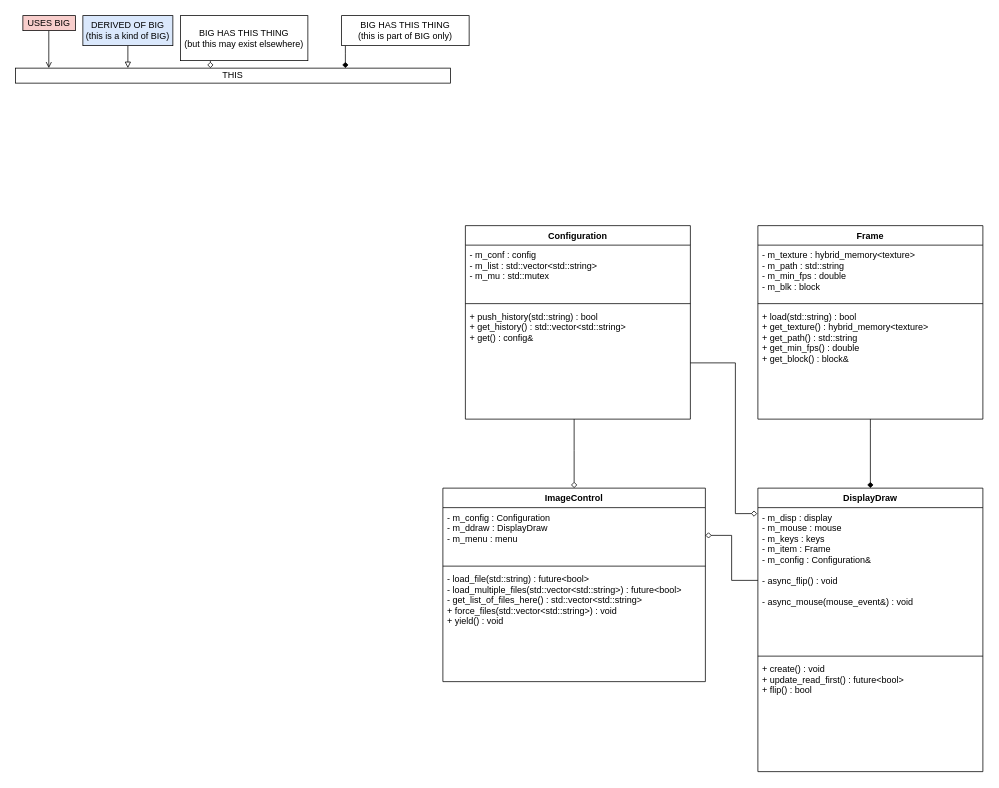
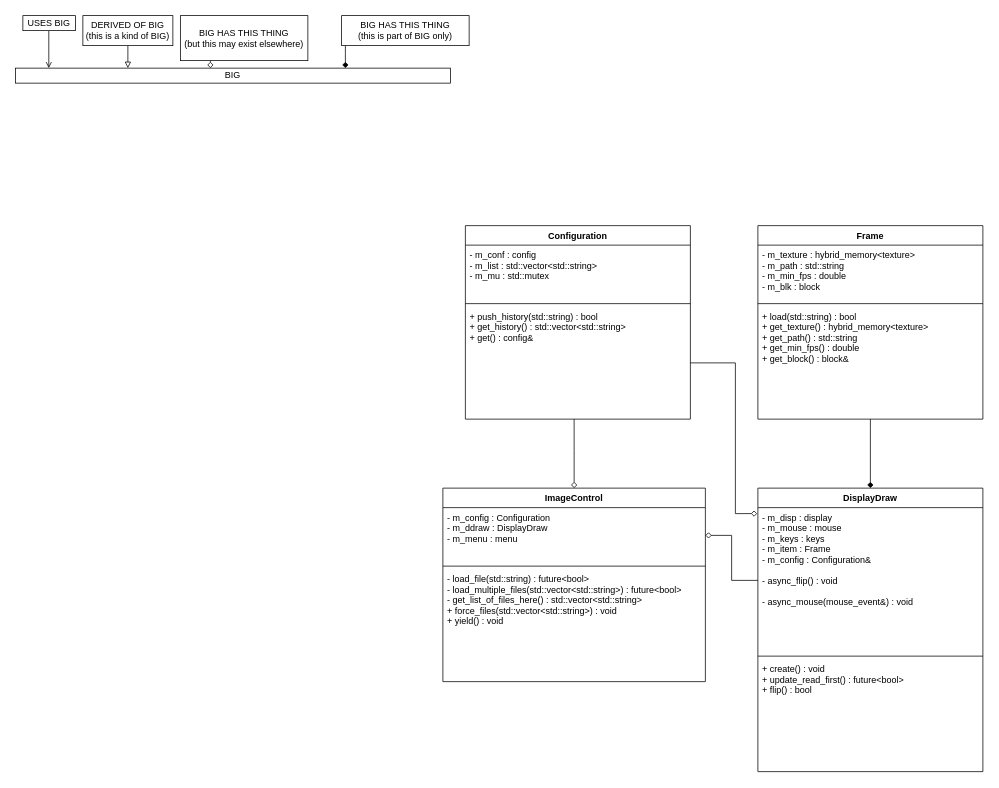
(49, 23) -> (49, 23)
(128, 30) -> (128, 30)
(233, 75) -> (233, 75)
